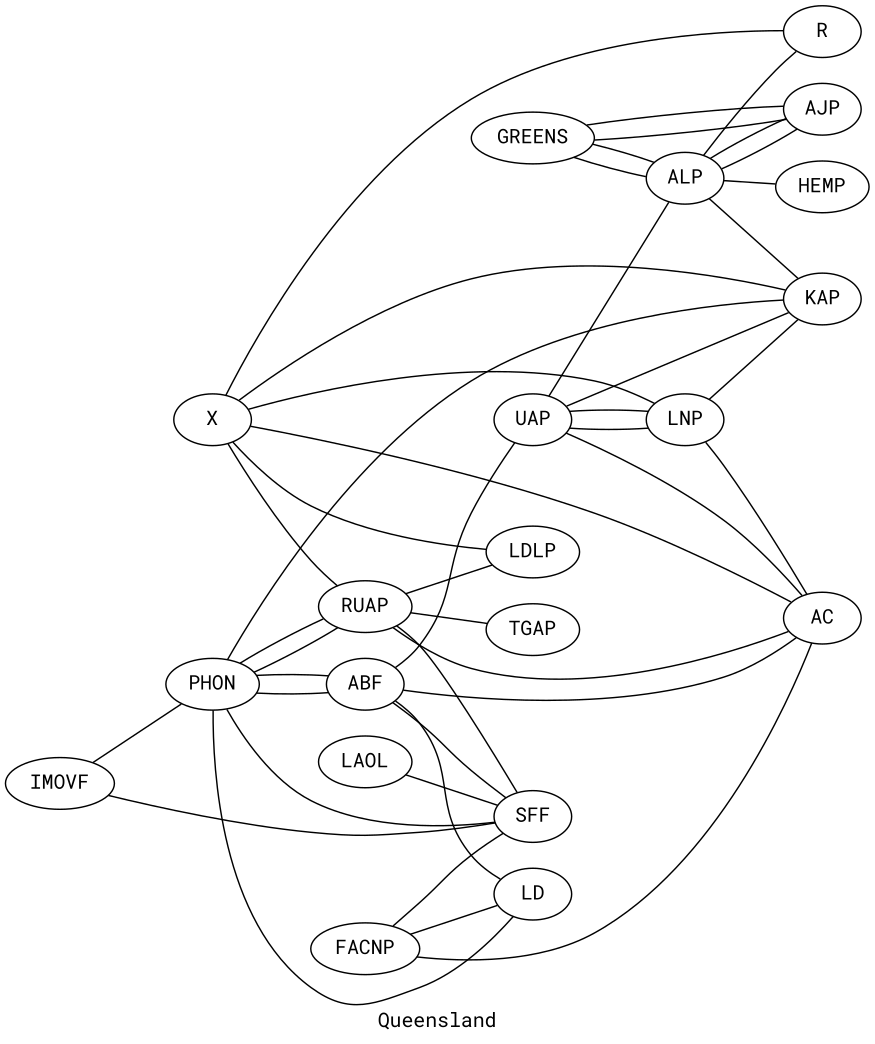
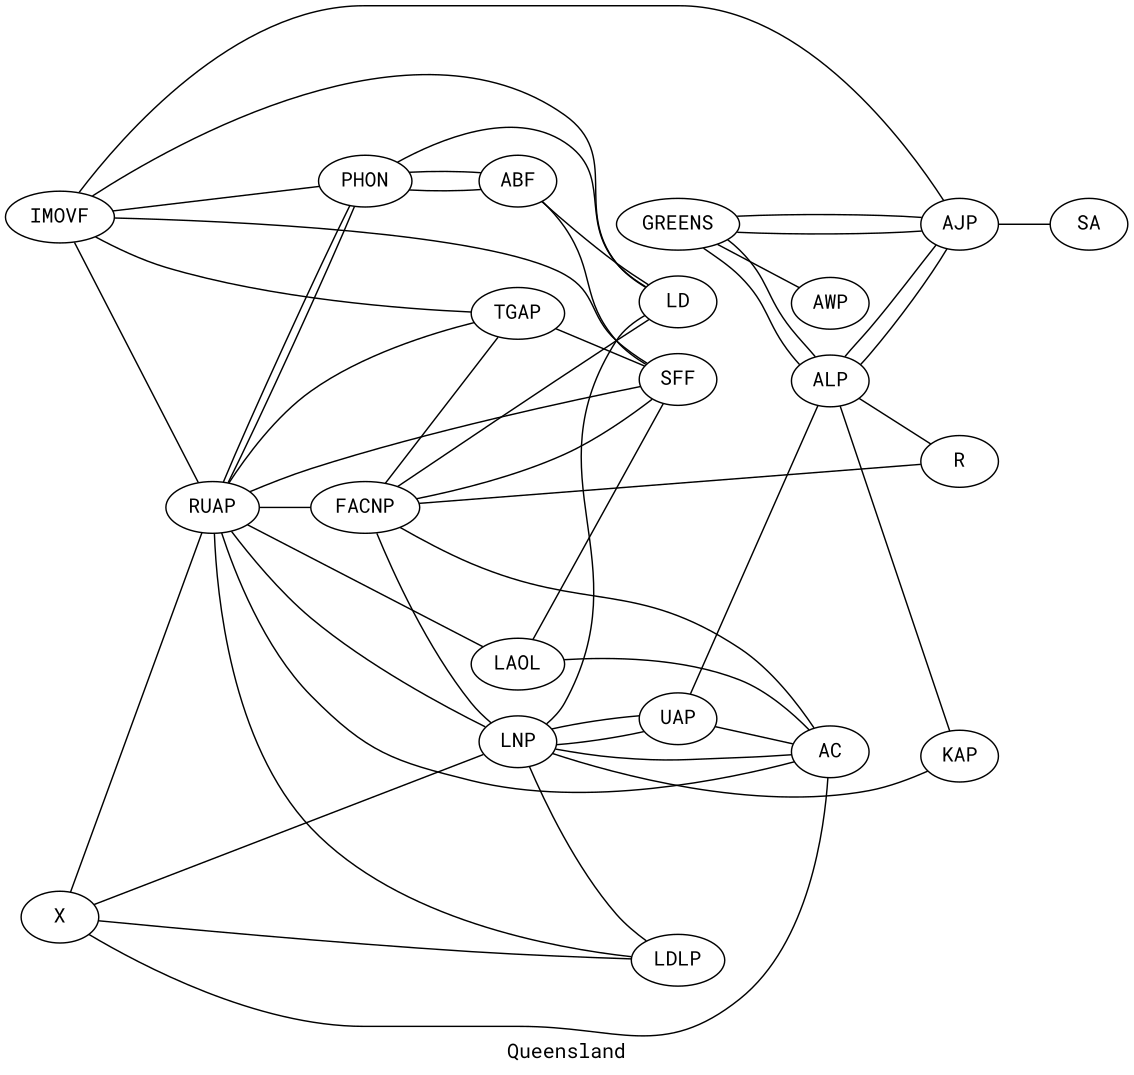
none -> (516, 6)
none -> (420, 76)
(444, 118) -> (670, 484)
(822, 187) -> none
none -> (1089, 224)
(498, 274) -> none
none -> (279, 293)
none -> (830, 303)
(678, 359) -> none
none -> (136, 362)
(452, 395) -> none
none -> (442, 410)
none -> (285, 507)
none -> (586, 516)
(455, 557) -> none
none -> (365, 586)
none -> (425, 634)
none -> (346, 645)
(606, 698) -> (689, 666)
(340, 812) -> (594, 345)
none -> (578, 861)
